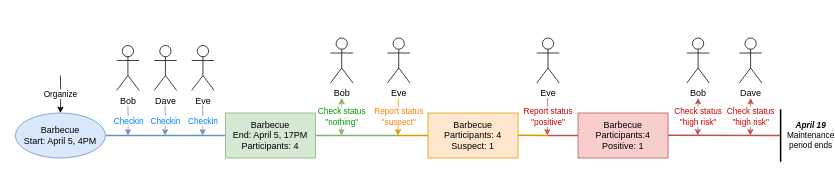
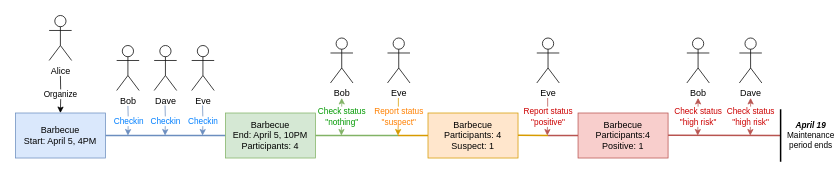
none -> (60, 38)
(60, 135) -> (60, 135)
(270, 135) -> (270, 135)
